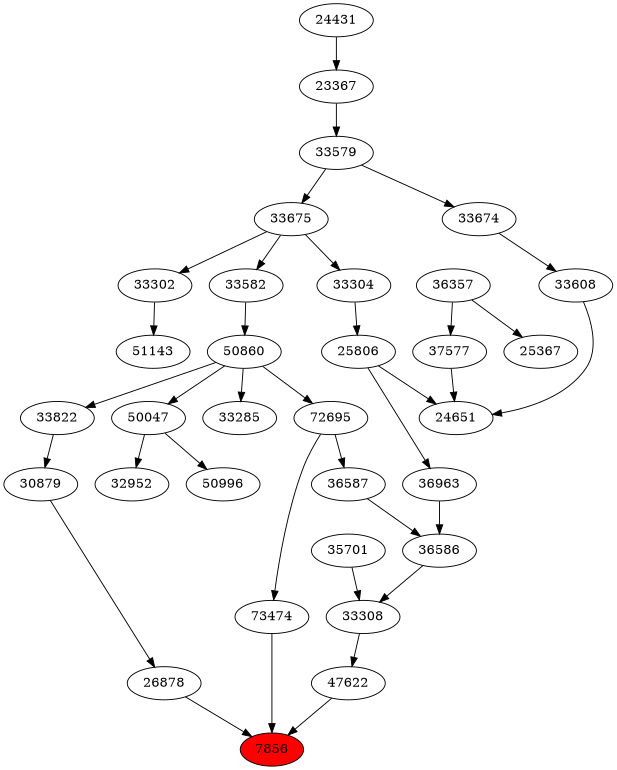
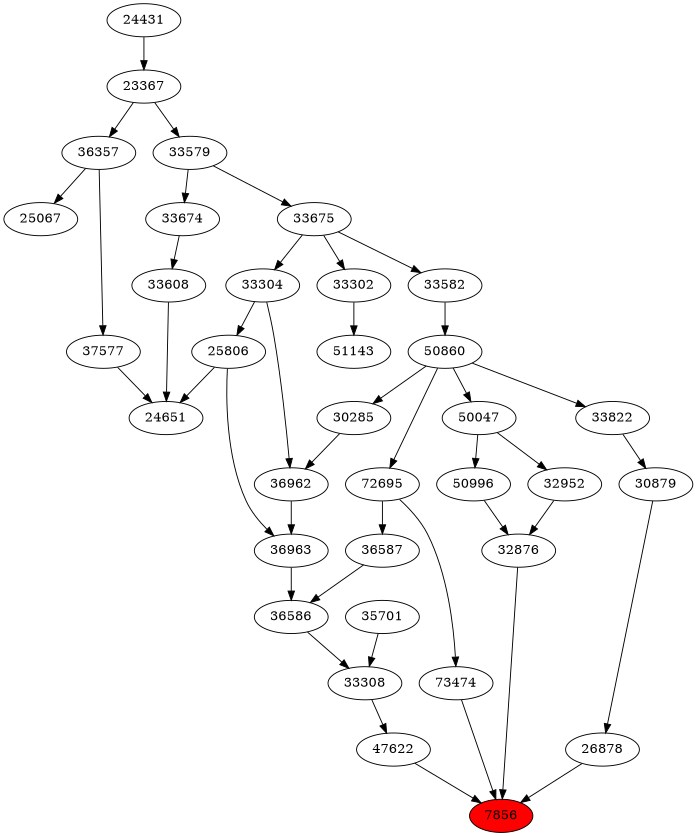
none -> (124, 116)
(541, 352) -> (41, 219)
(240, 418) -> (354, 418)
none -> (291, 484)
none -> (519, 551)
